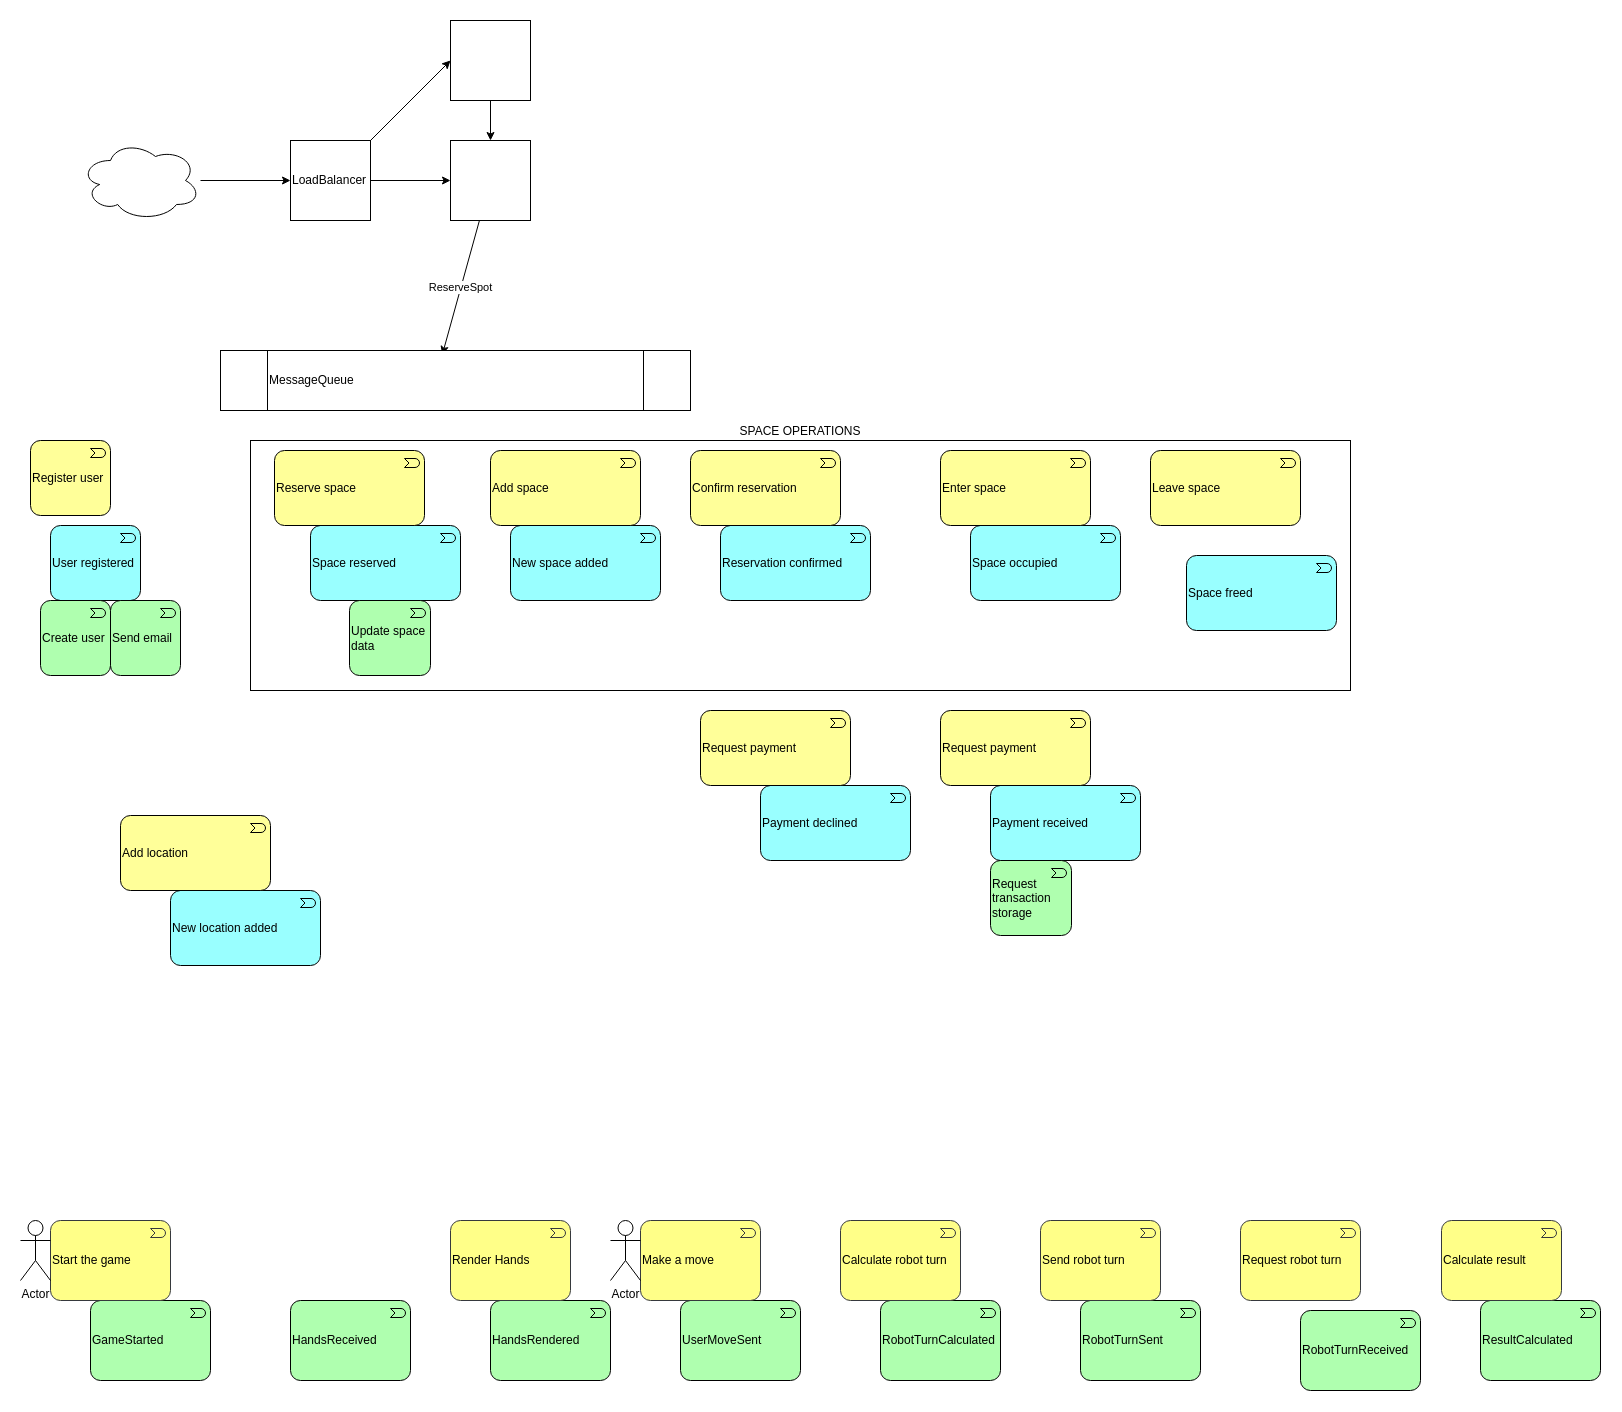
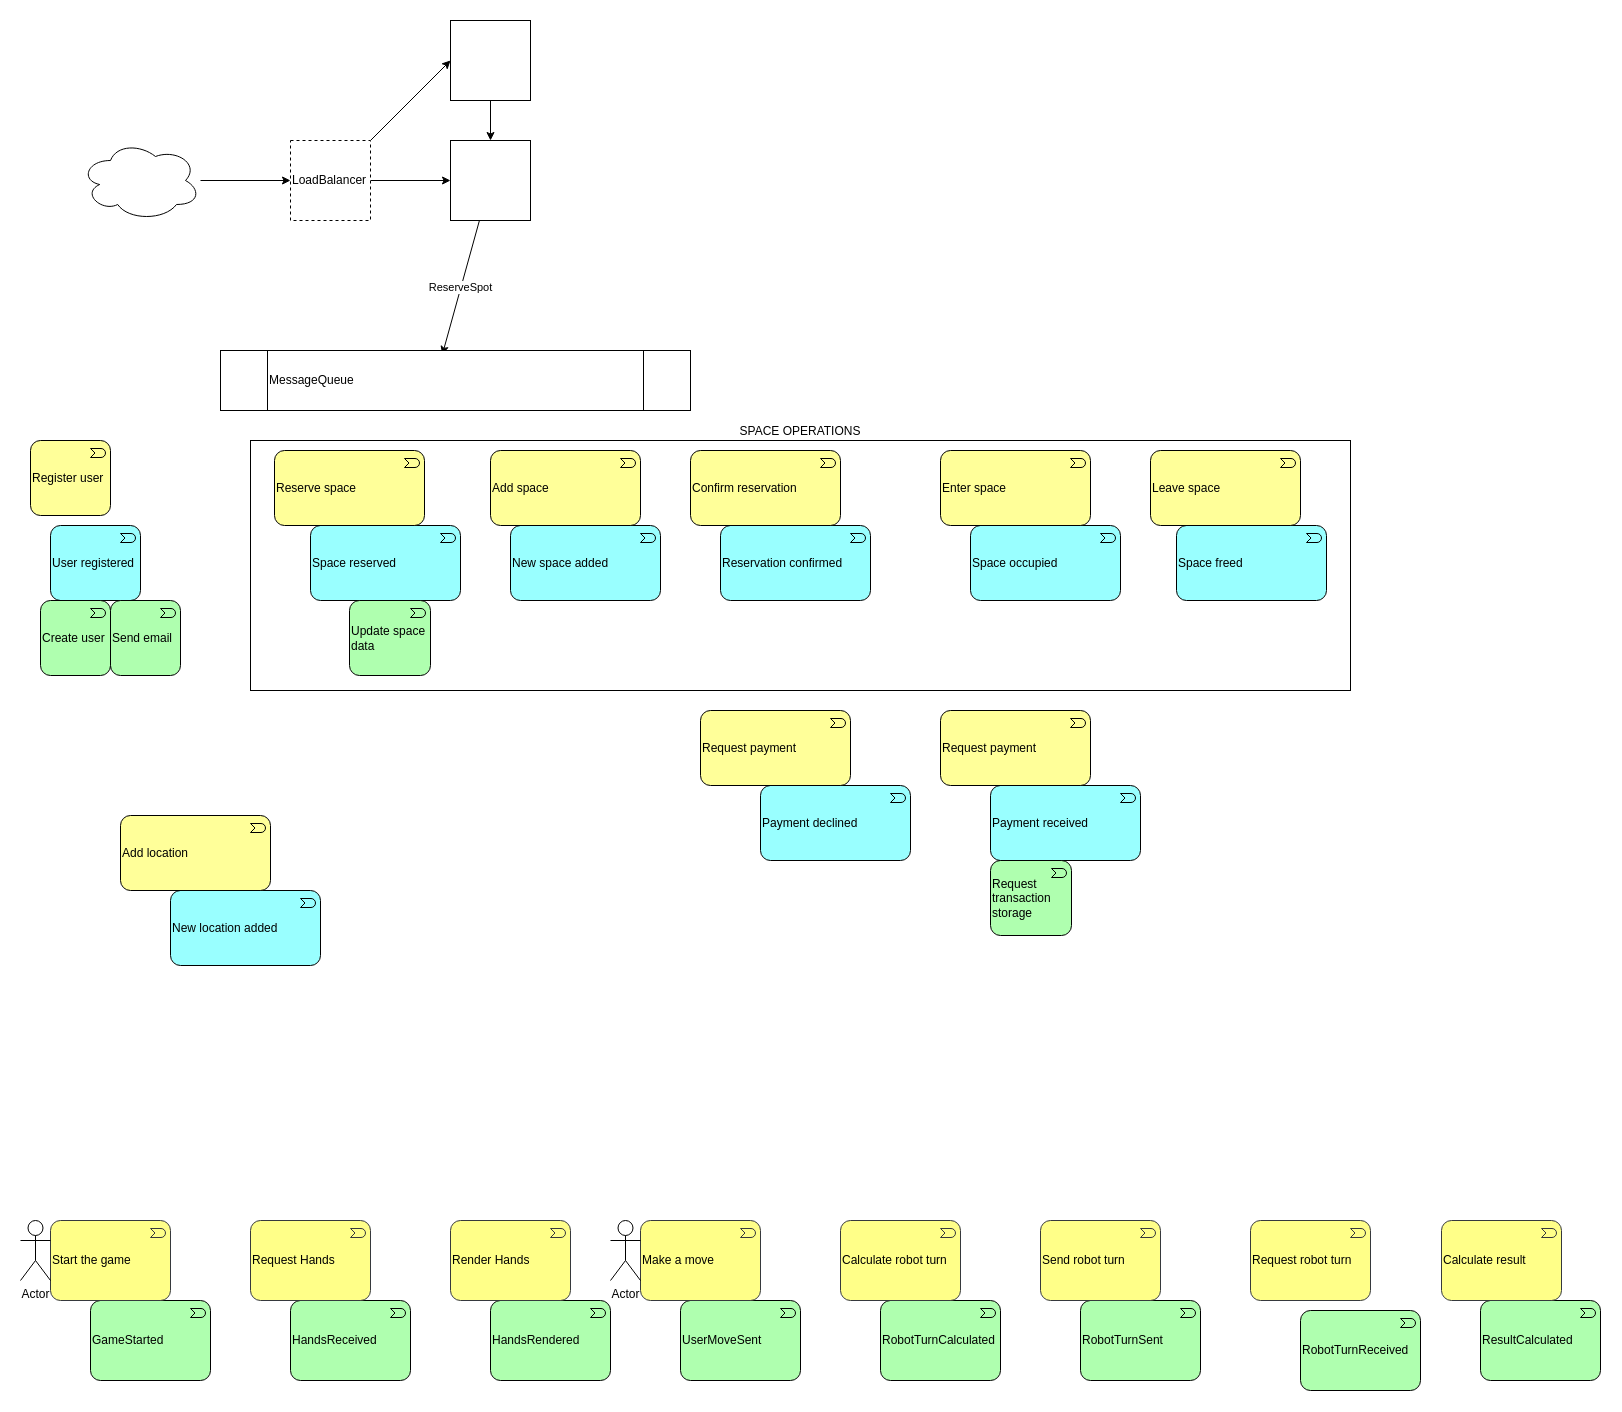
(331, 181) -> (331, 181)
(1262, 593) -> (1252, 563)
none -> (311, 1261)
(1301, 1261) -> (1311, 1261)
